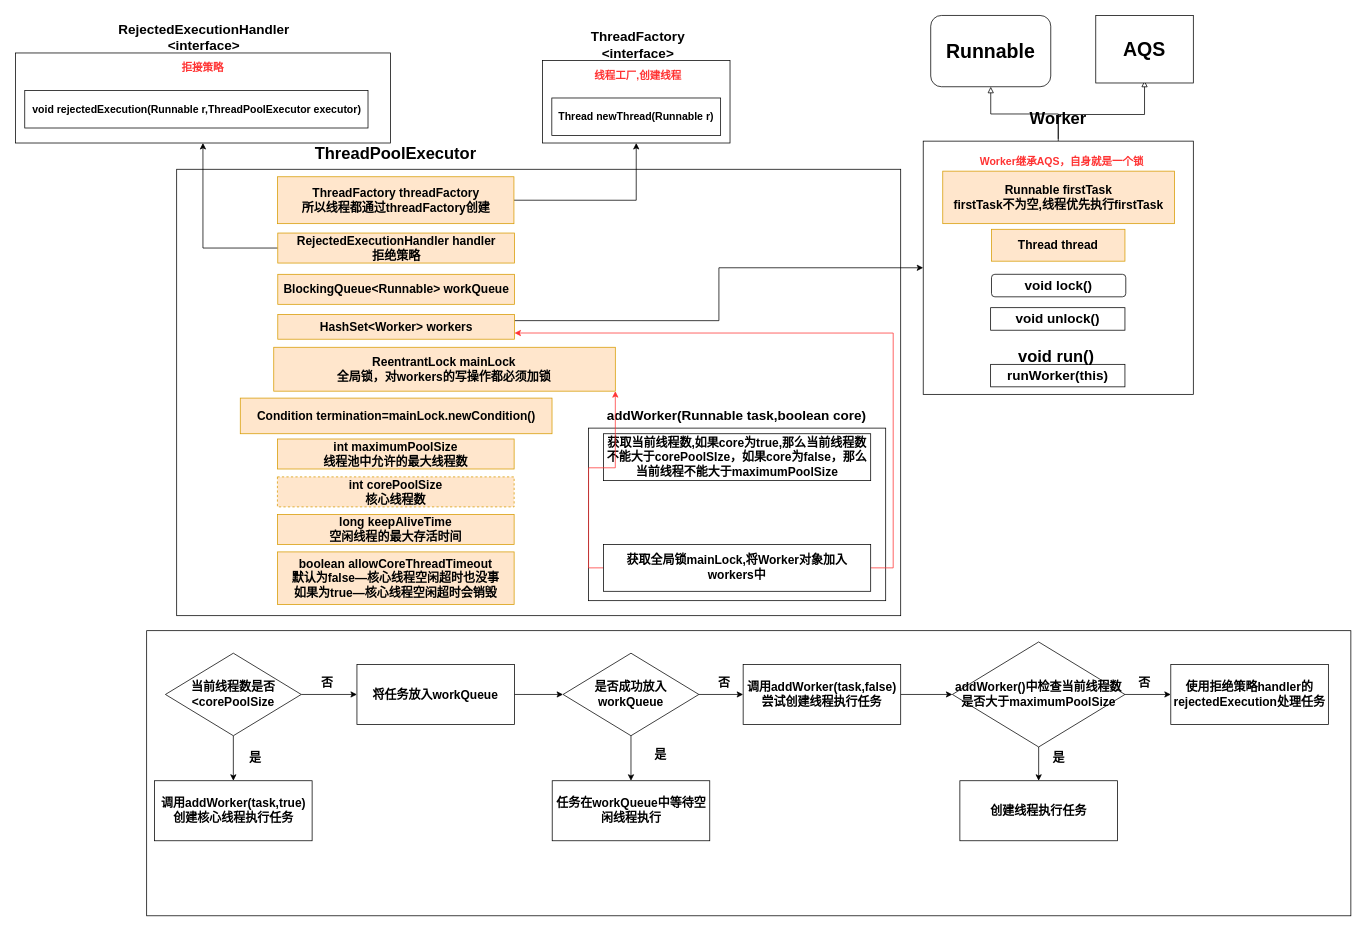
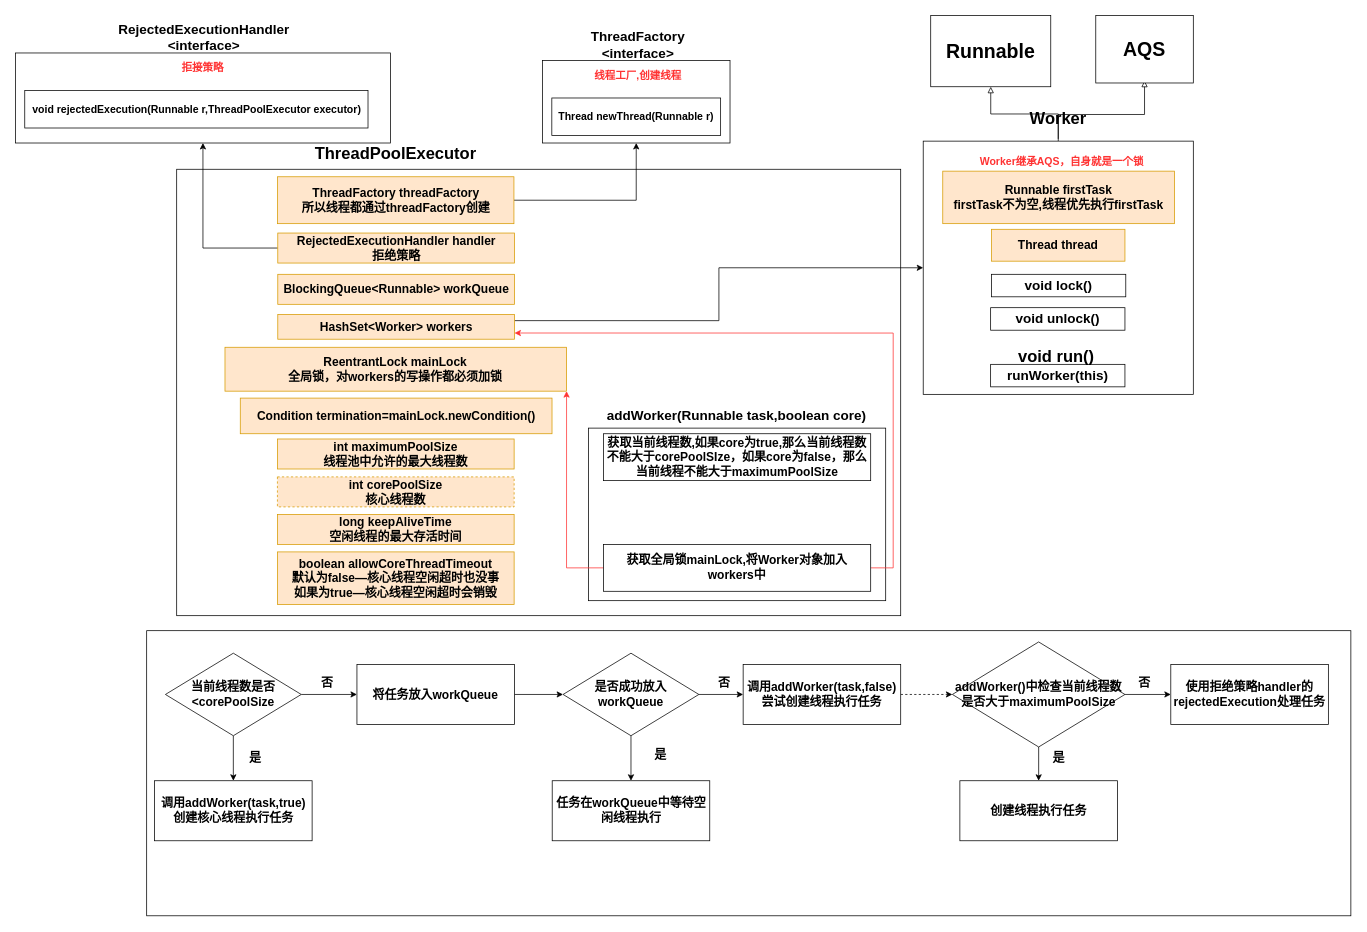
(990, 51) -> (990, 51)
(1058, 285) -> (1058, 285)
(444, 369) -> (396, 369)
(924, 694) -> (924, 694)
